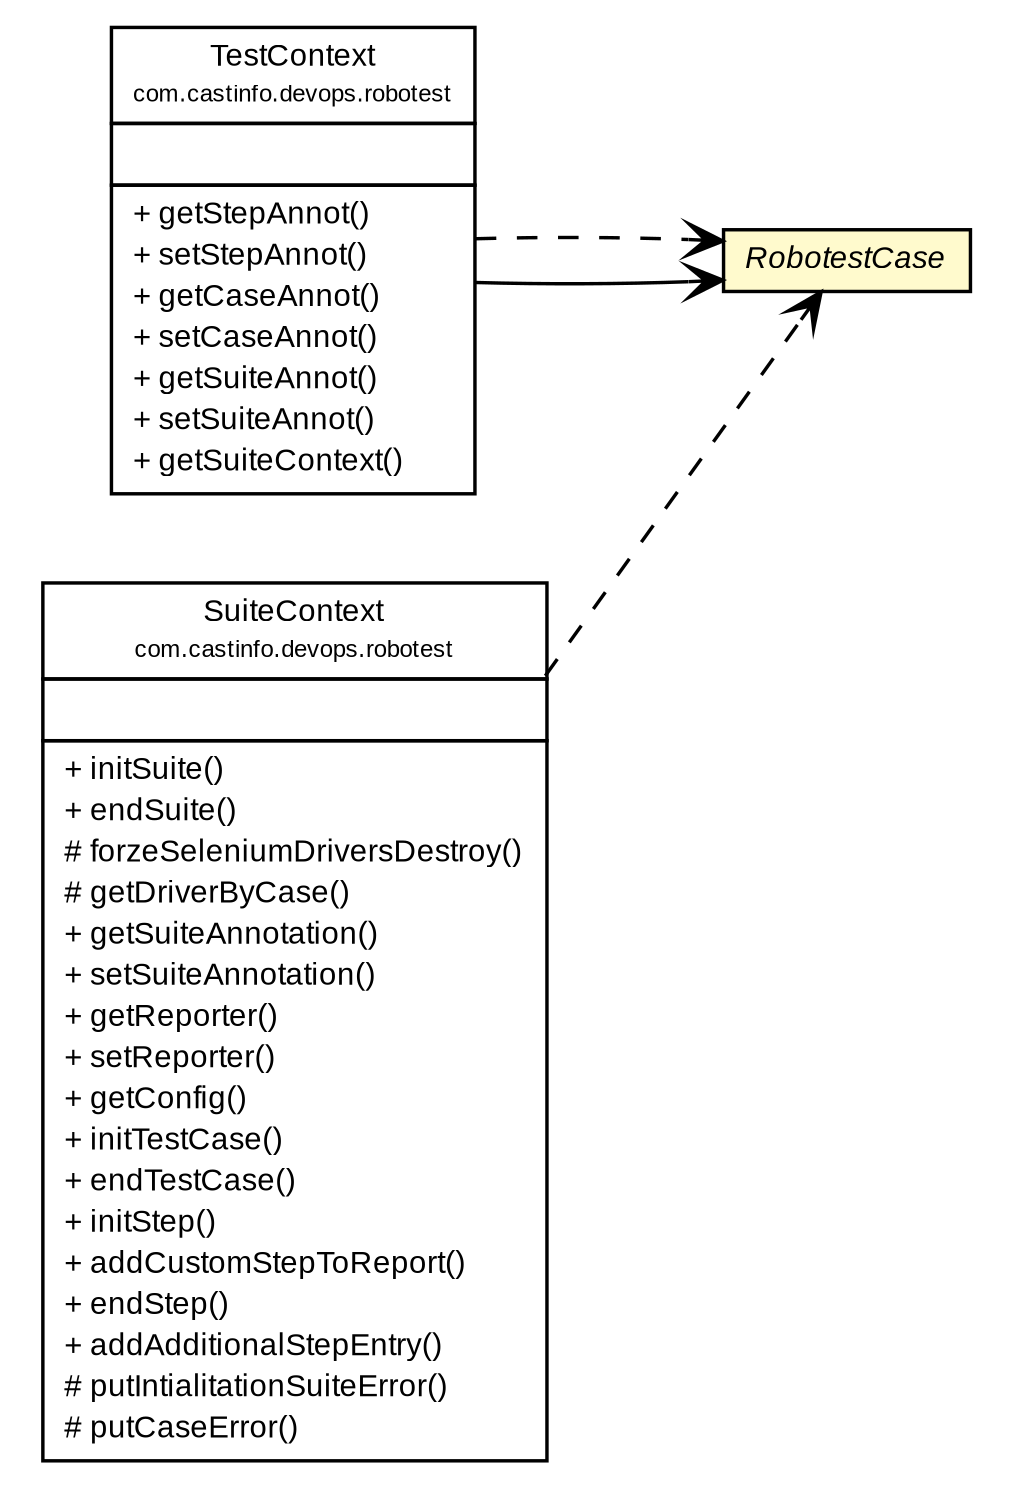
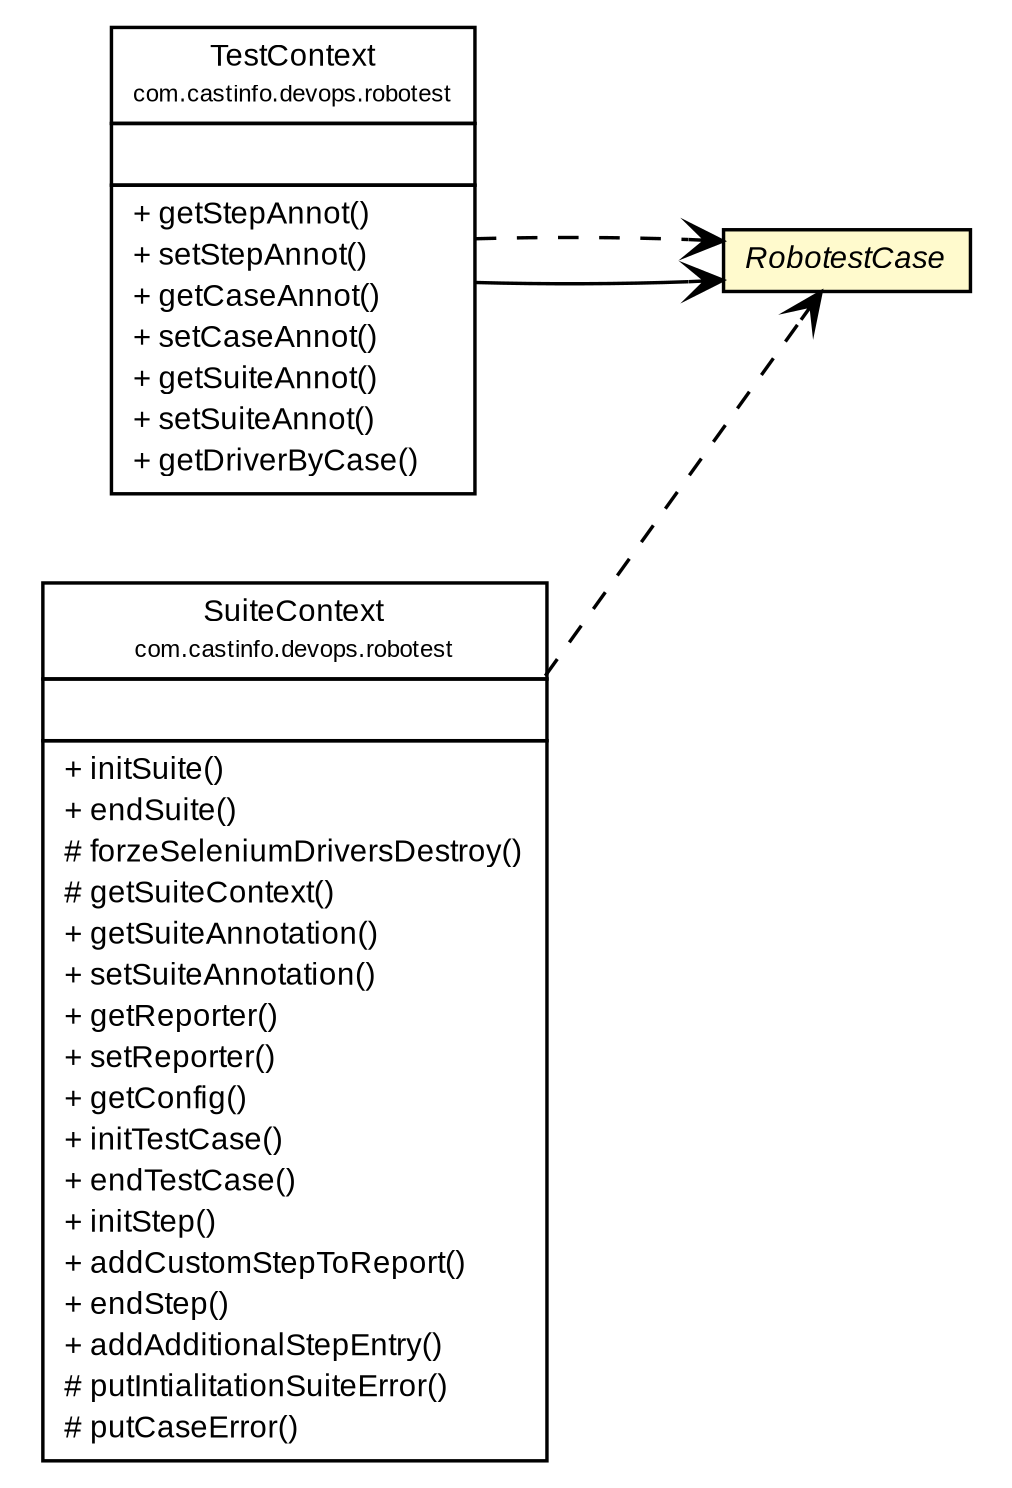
(269, 461) -> (276, 461)
(207, 893) -> (201, 893)
